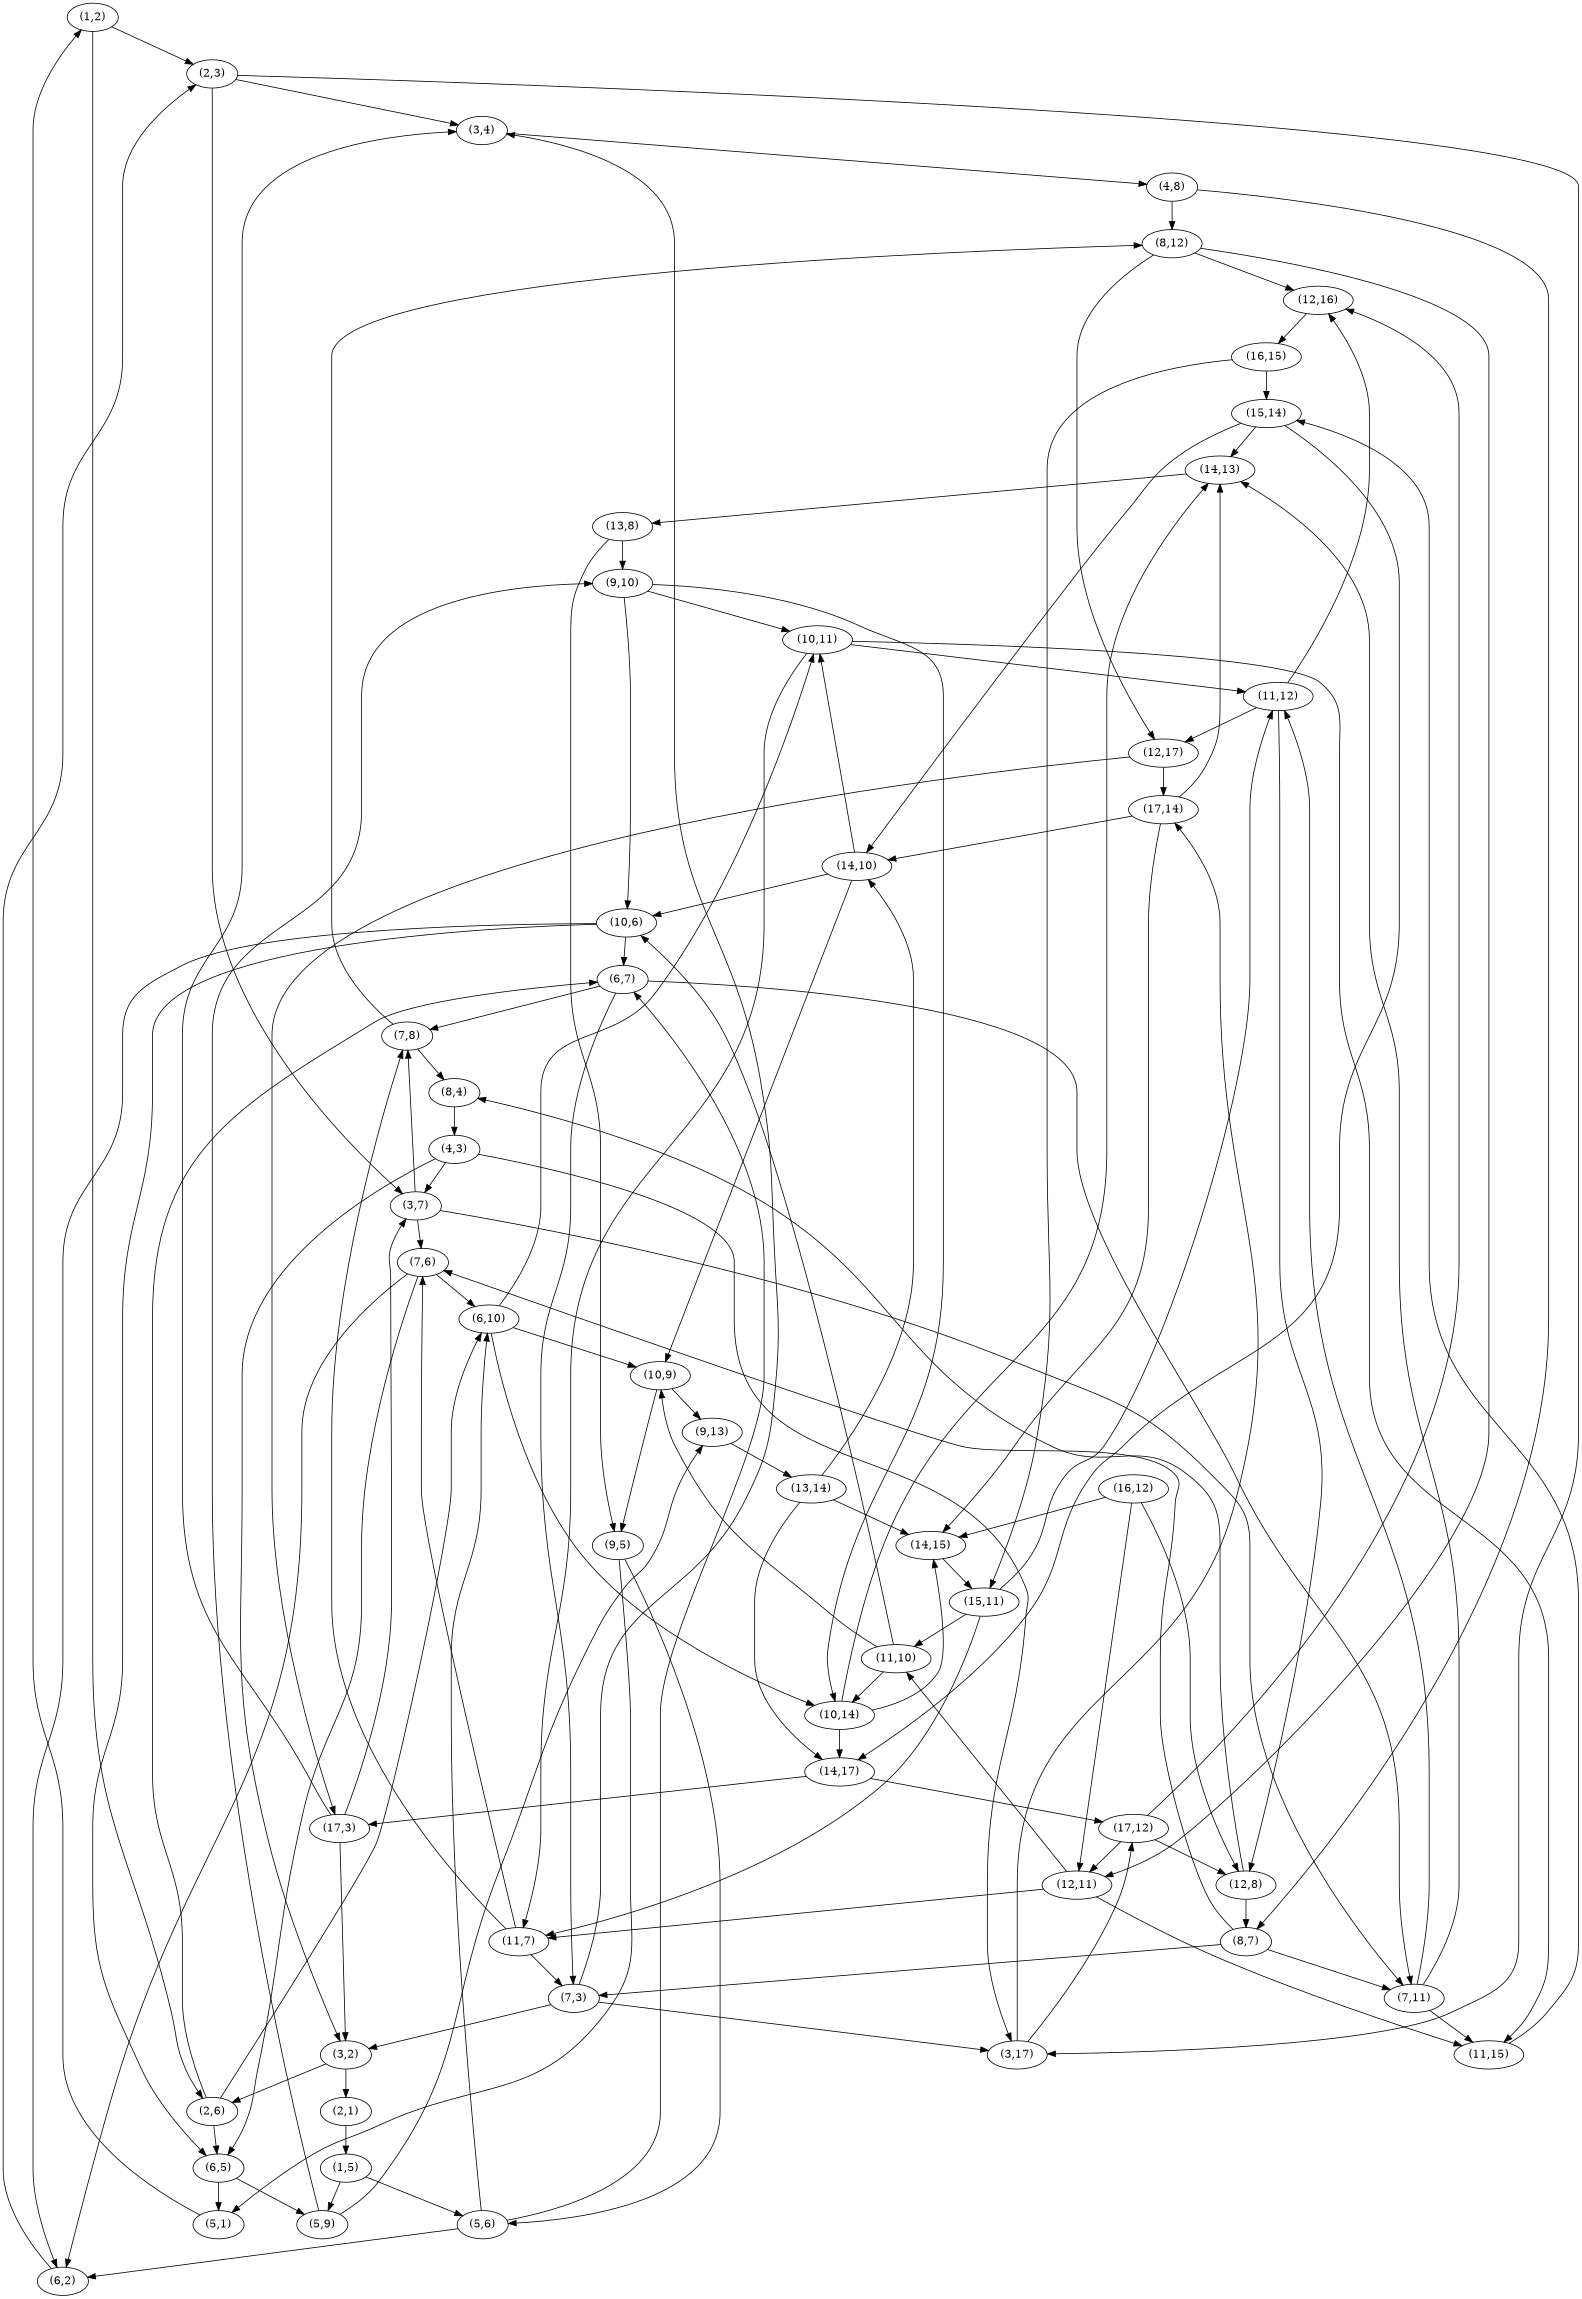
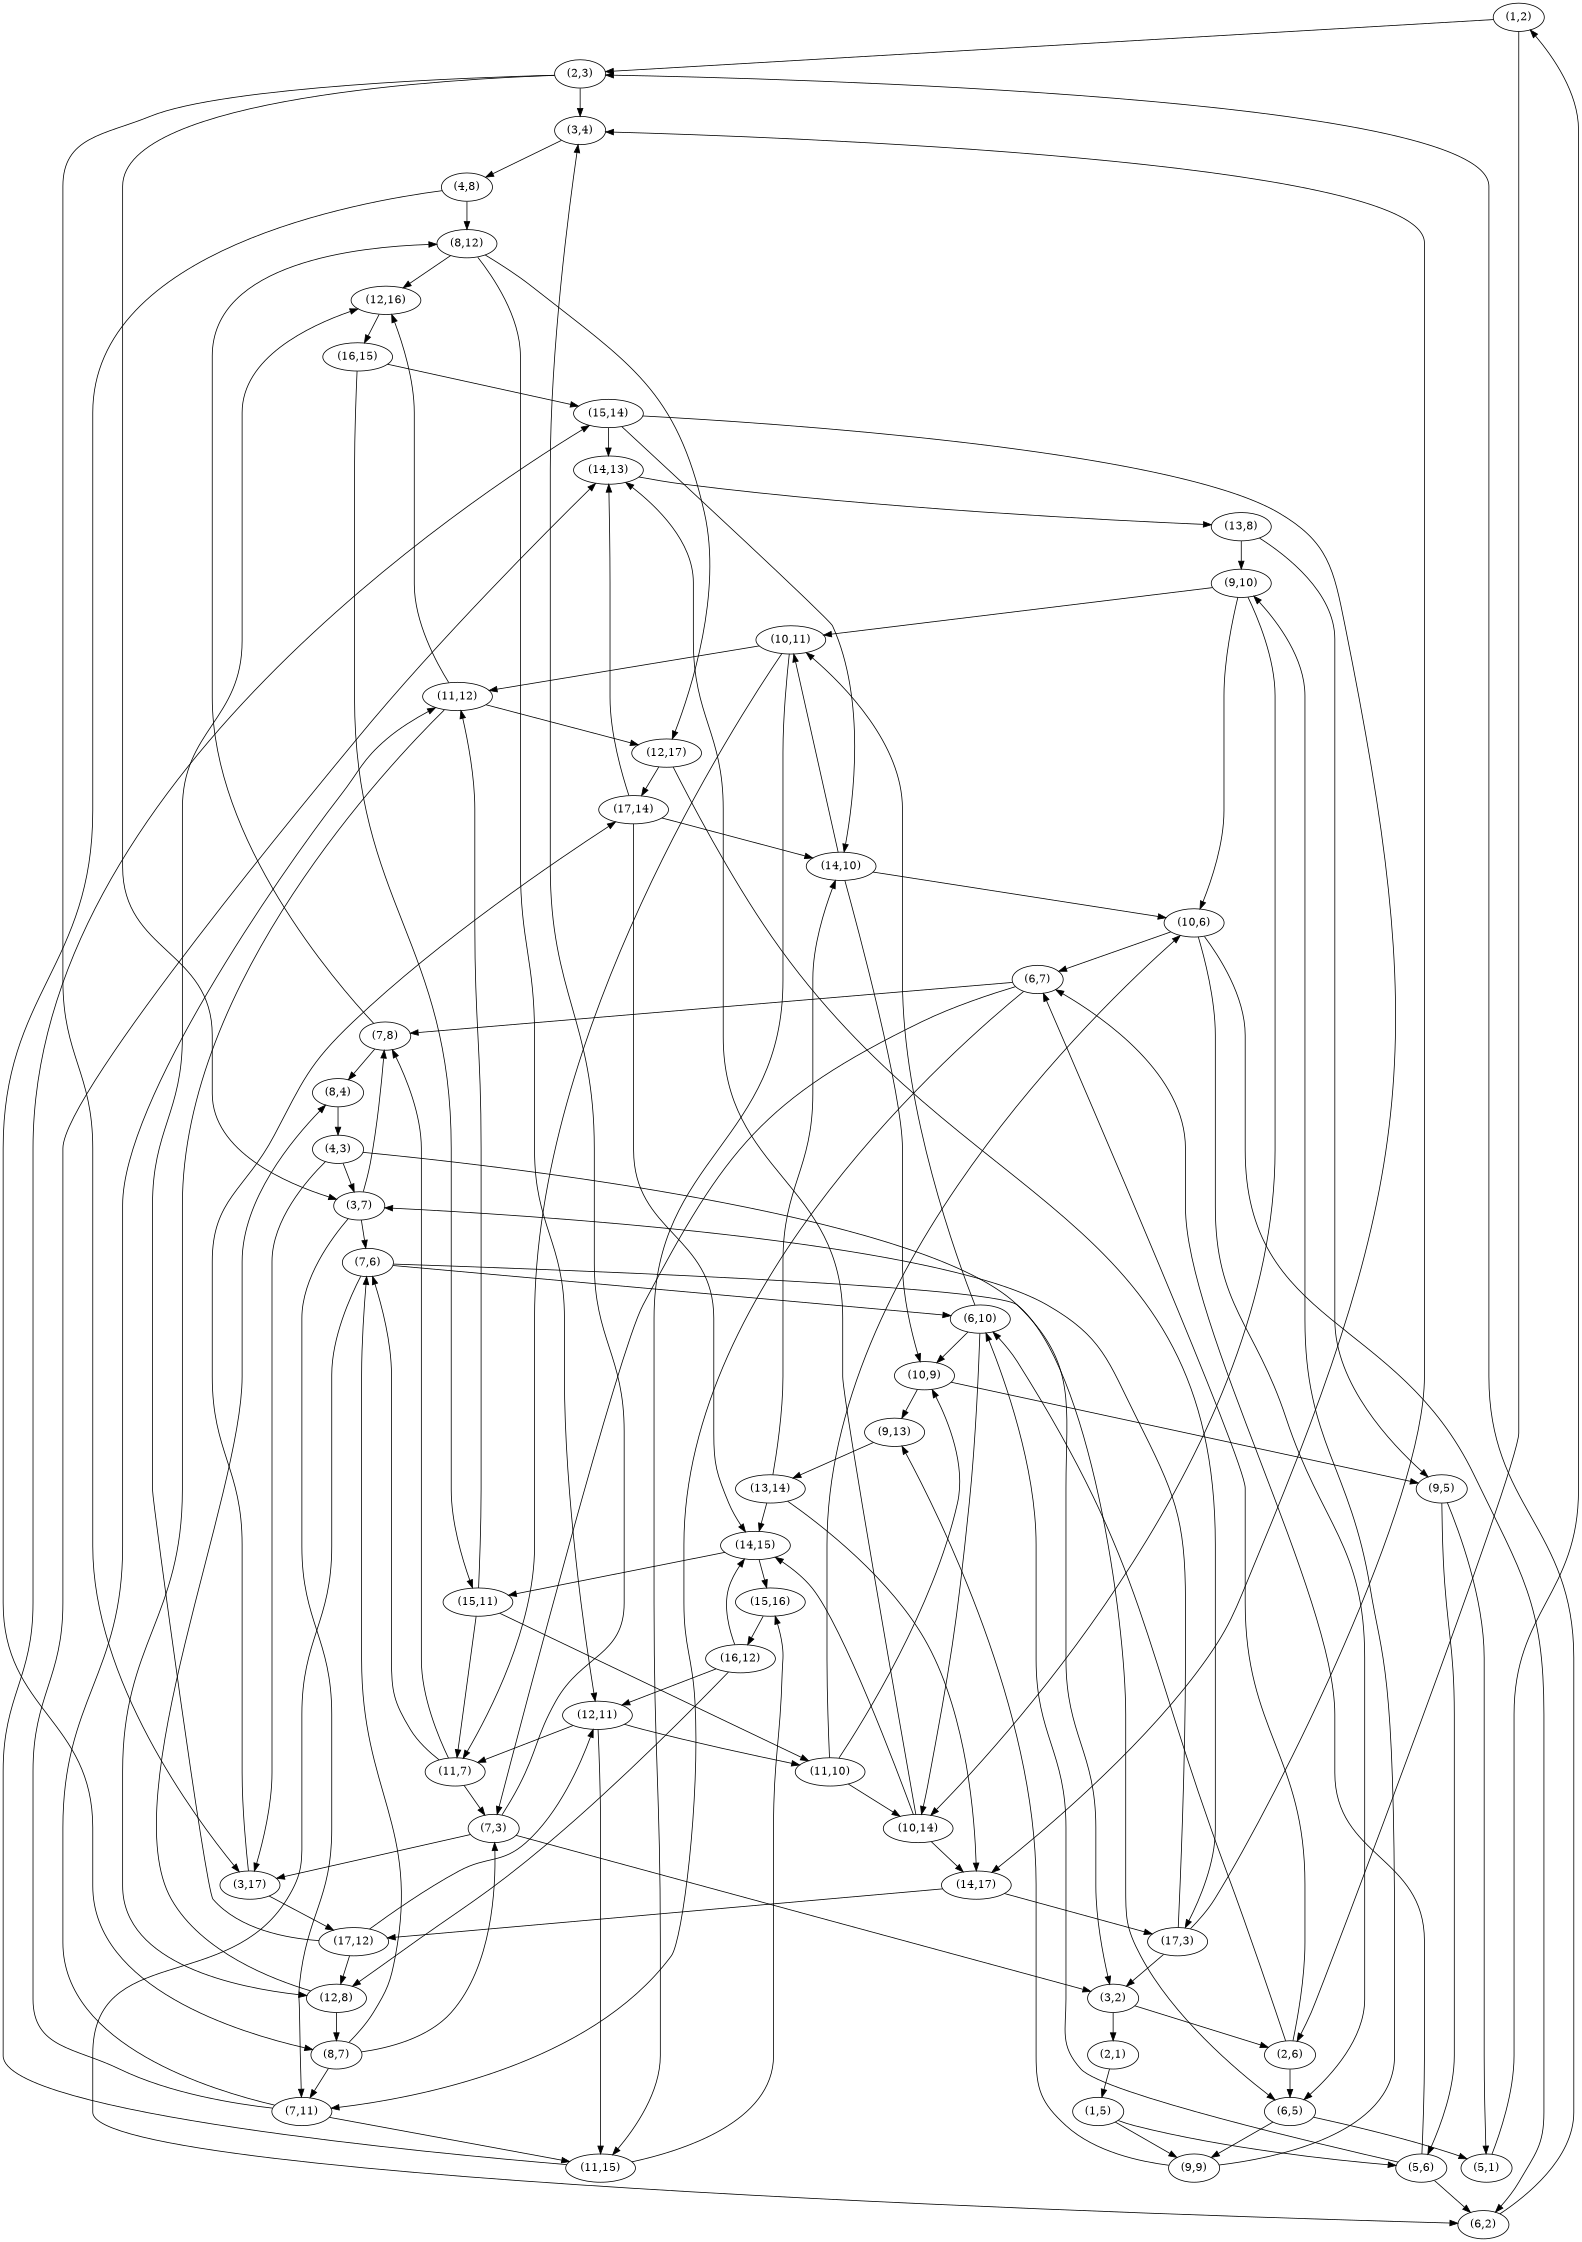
none -> (770, 1602)
(322, 2225) -> (1194, 2168)
